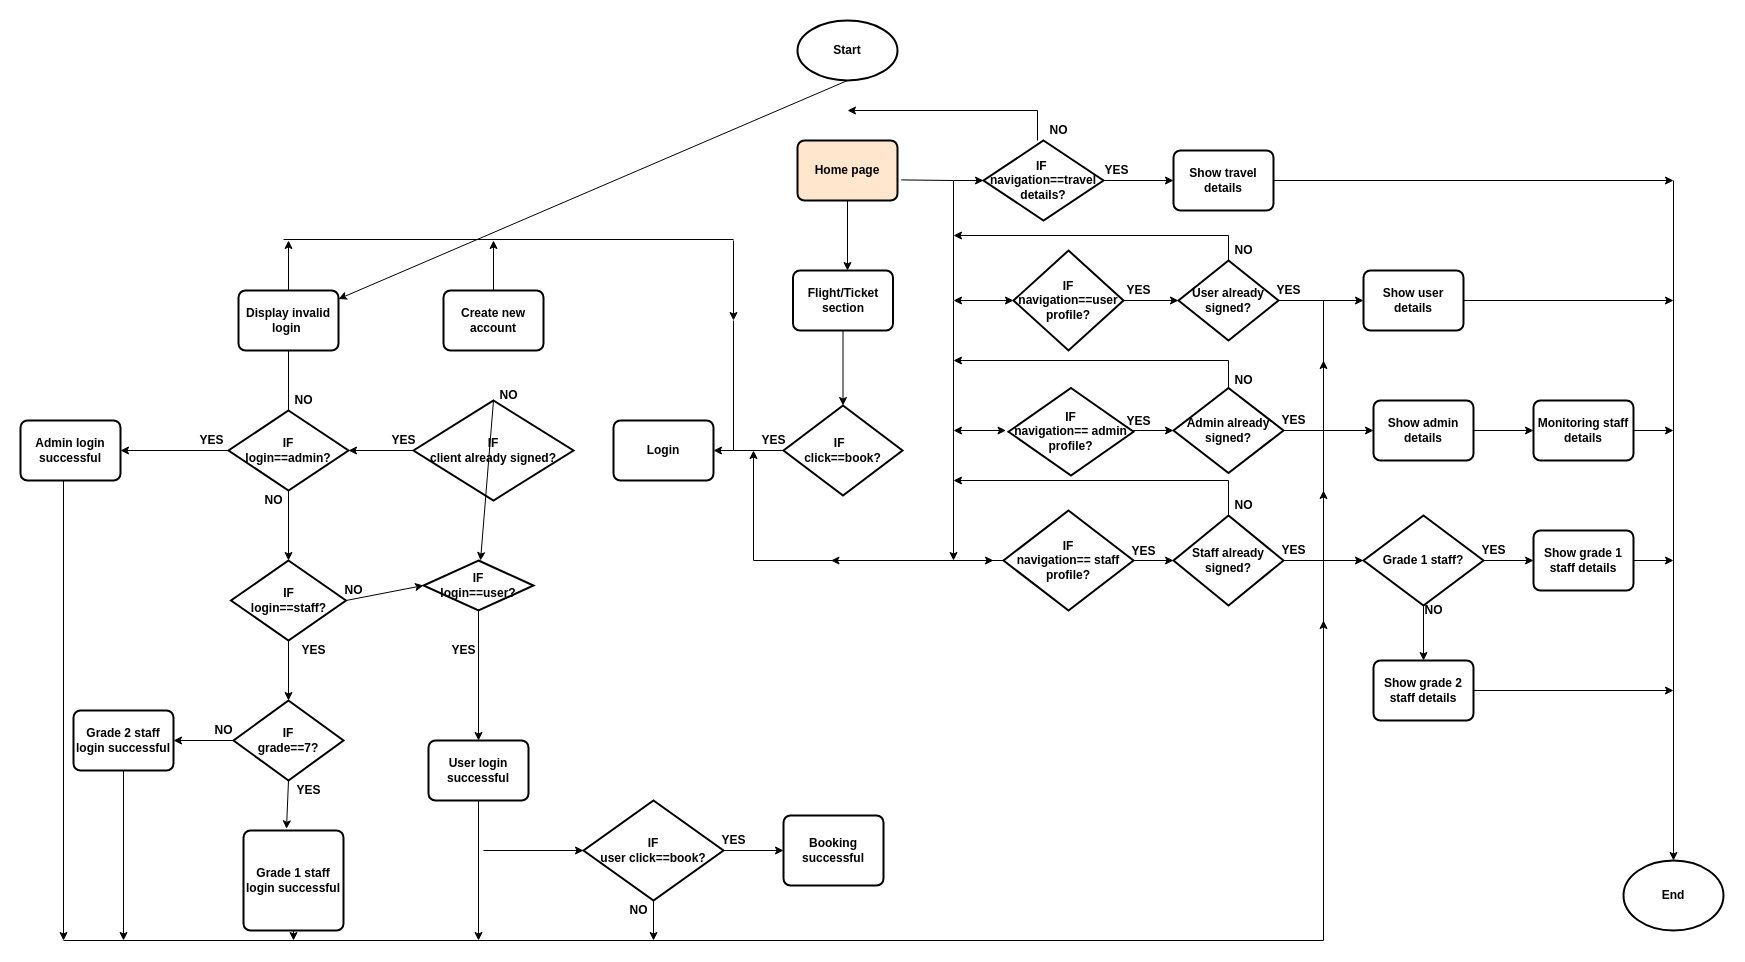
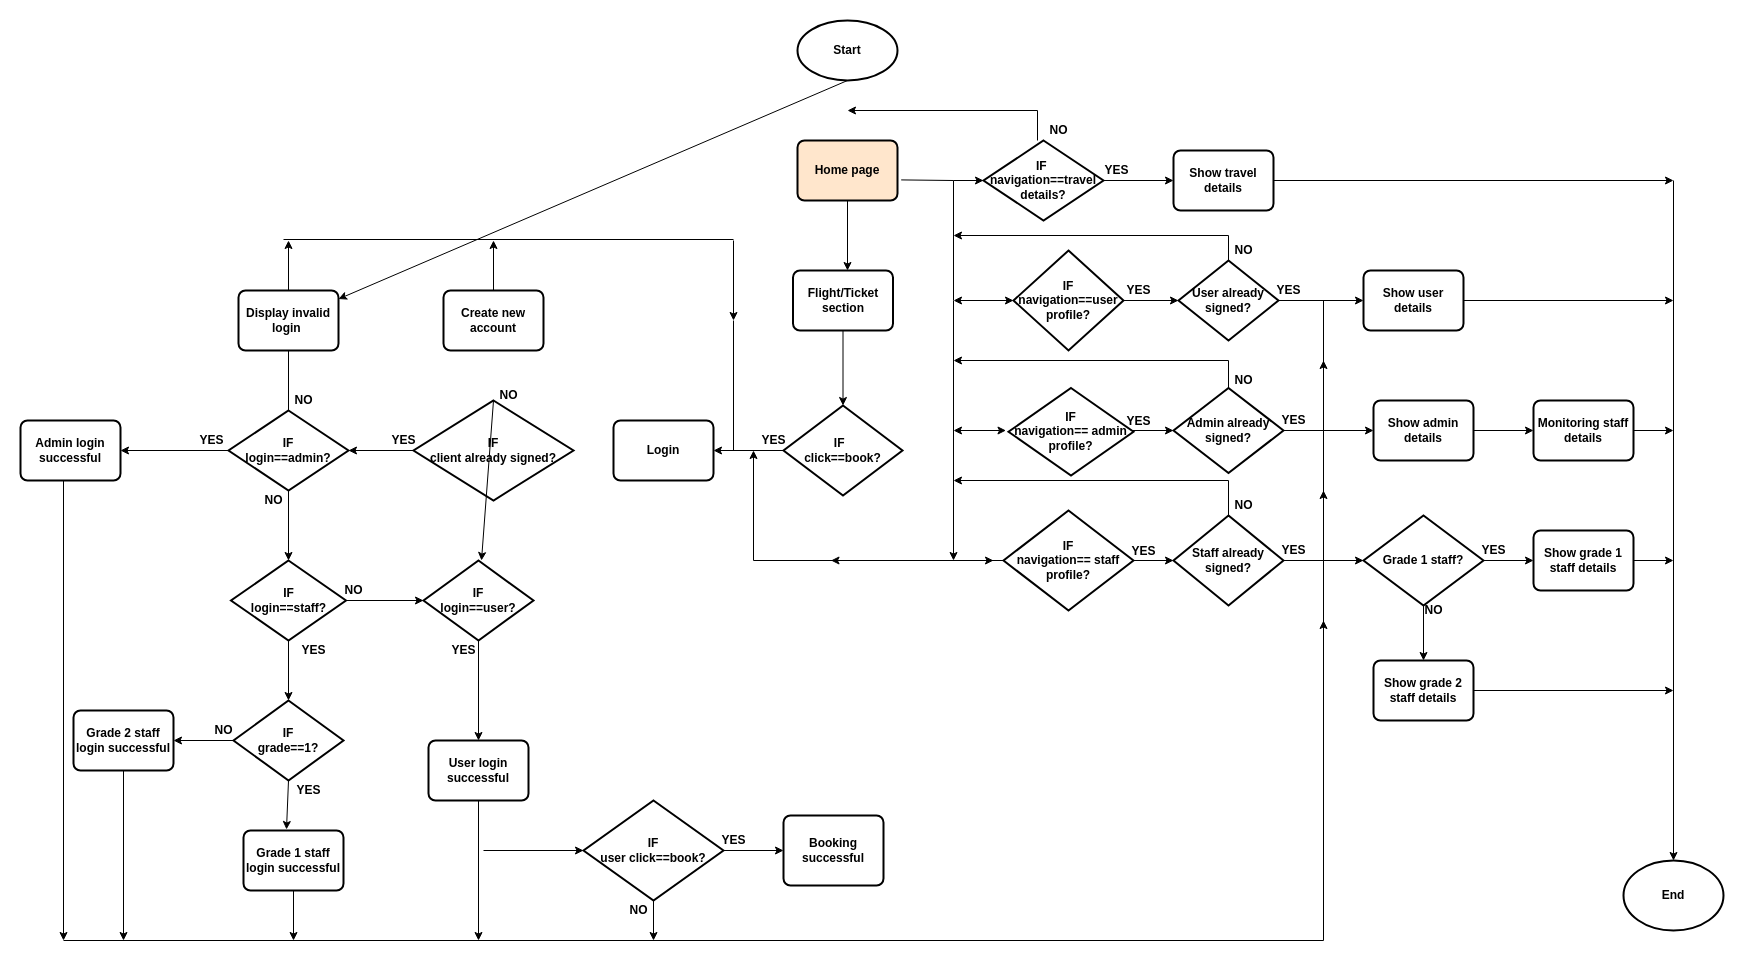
(479, 586) -> (479, 601)
(289, 741) -> (289, 741)
(294, 881) -> (294, 861)
